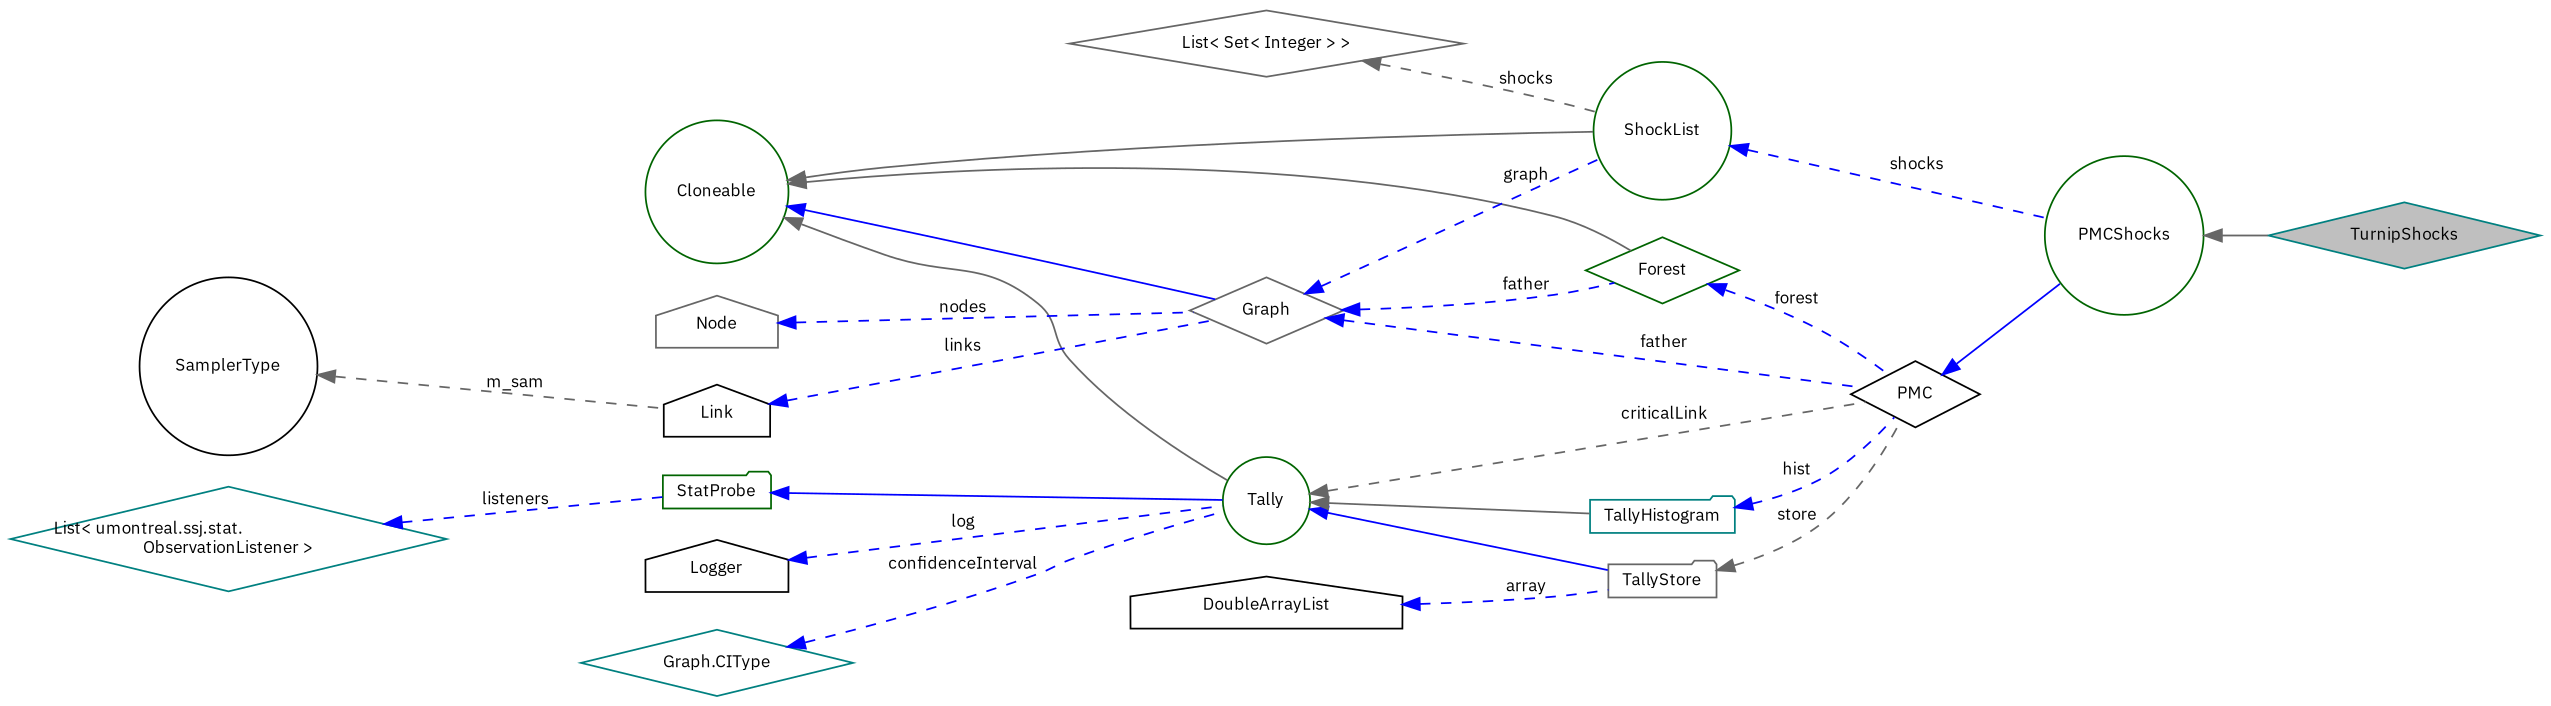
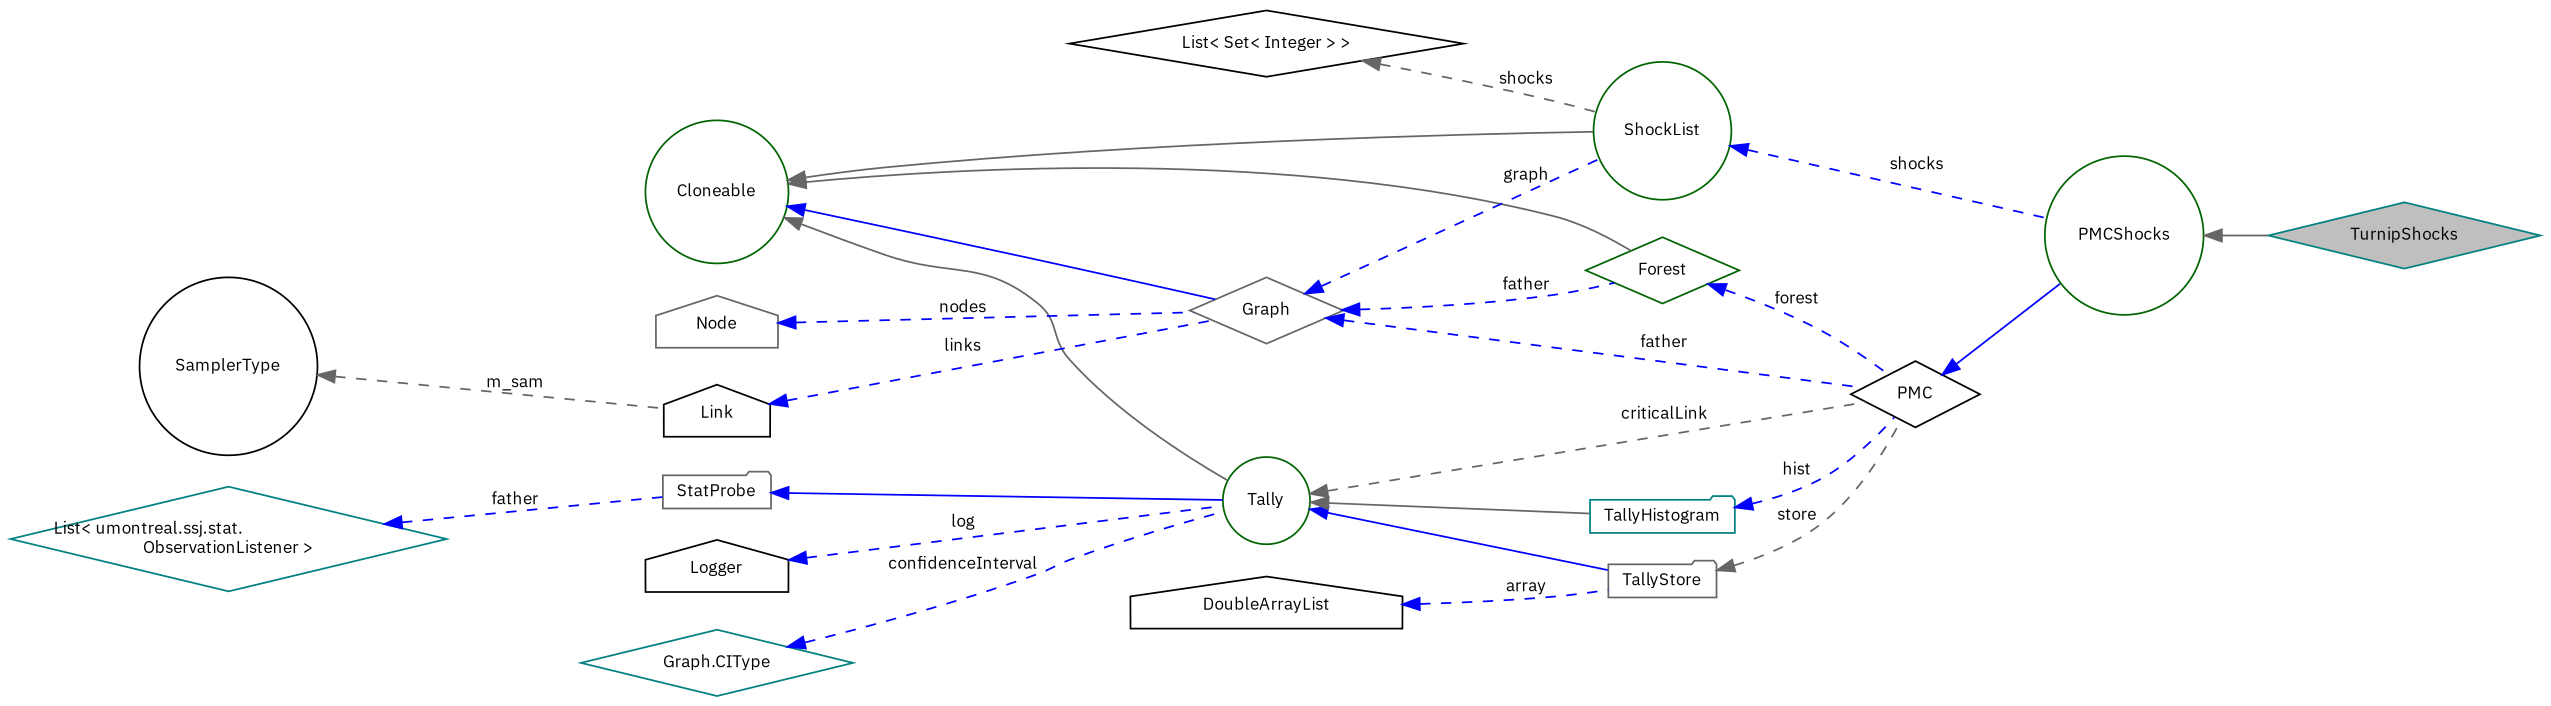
(1266, 44) -> (1266, 44)
(717, 492) -> (717, 492)
(514, 500) -> (514, 500)
